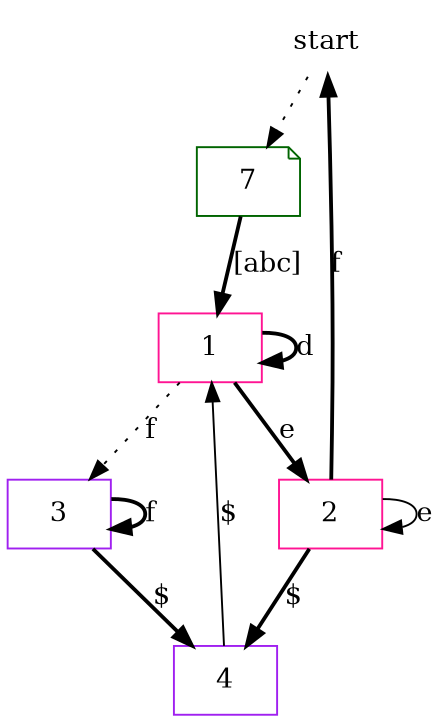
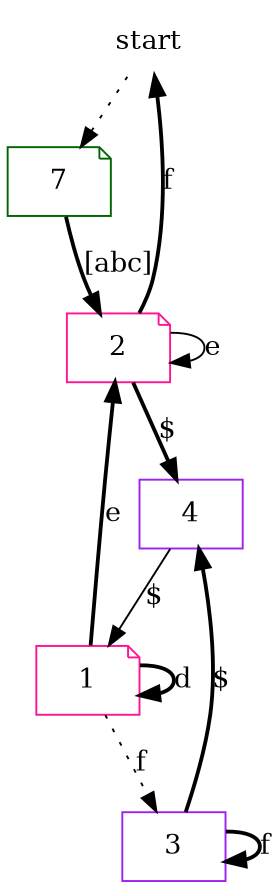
(232, 255) -> (77, 257)
(210, 348) -> (88, 680)
(331, 514) -> (118, 348)
